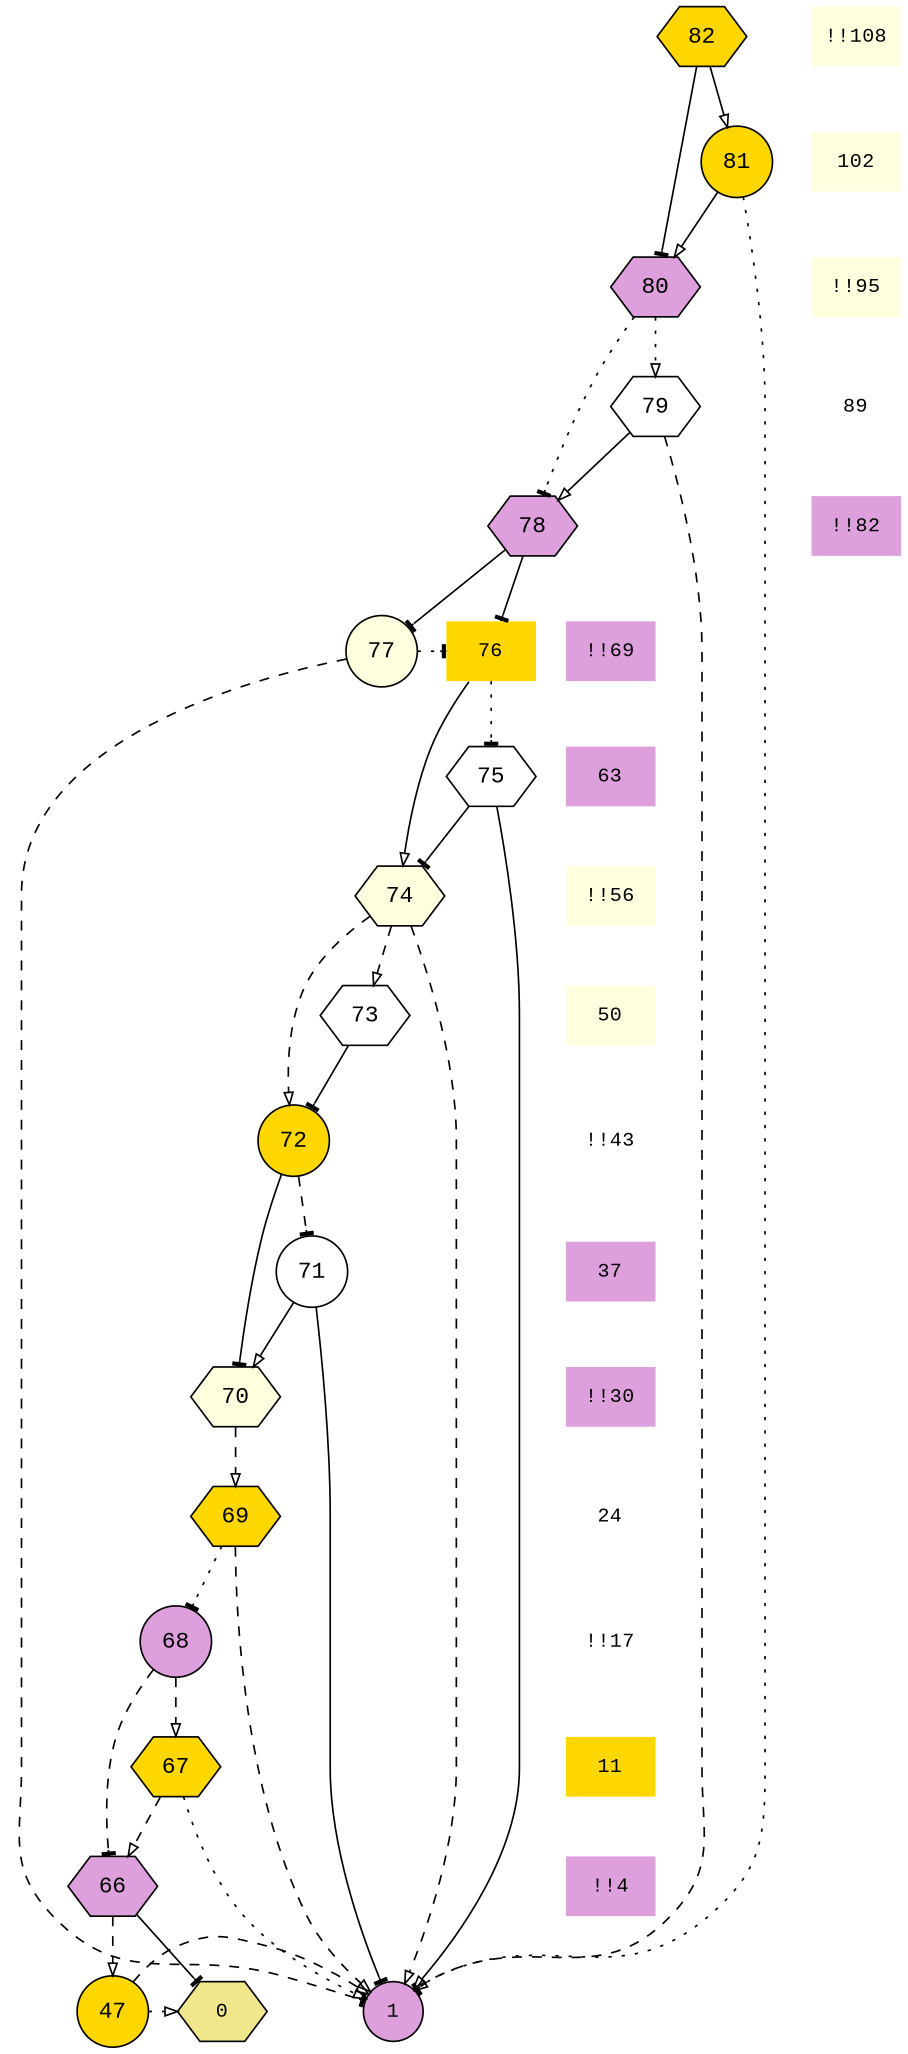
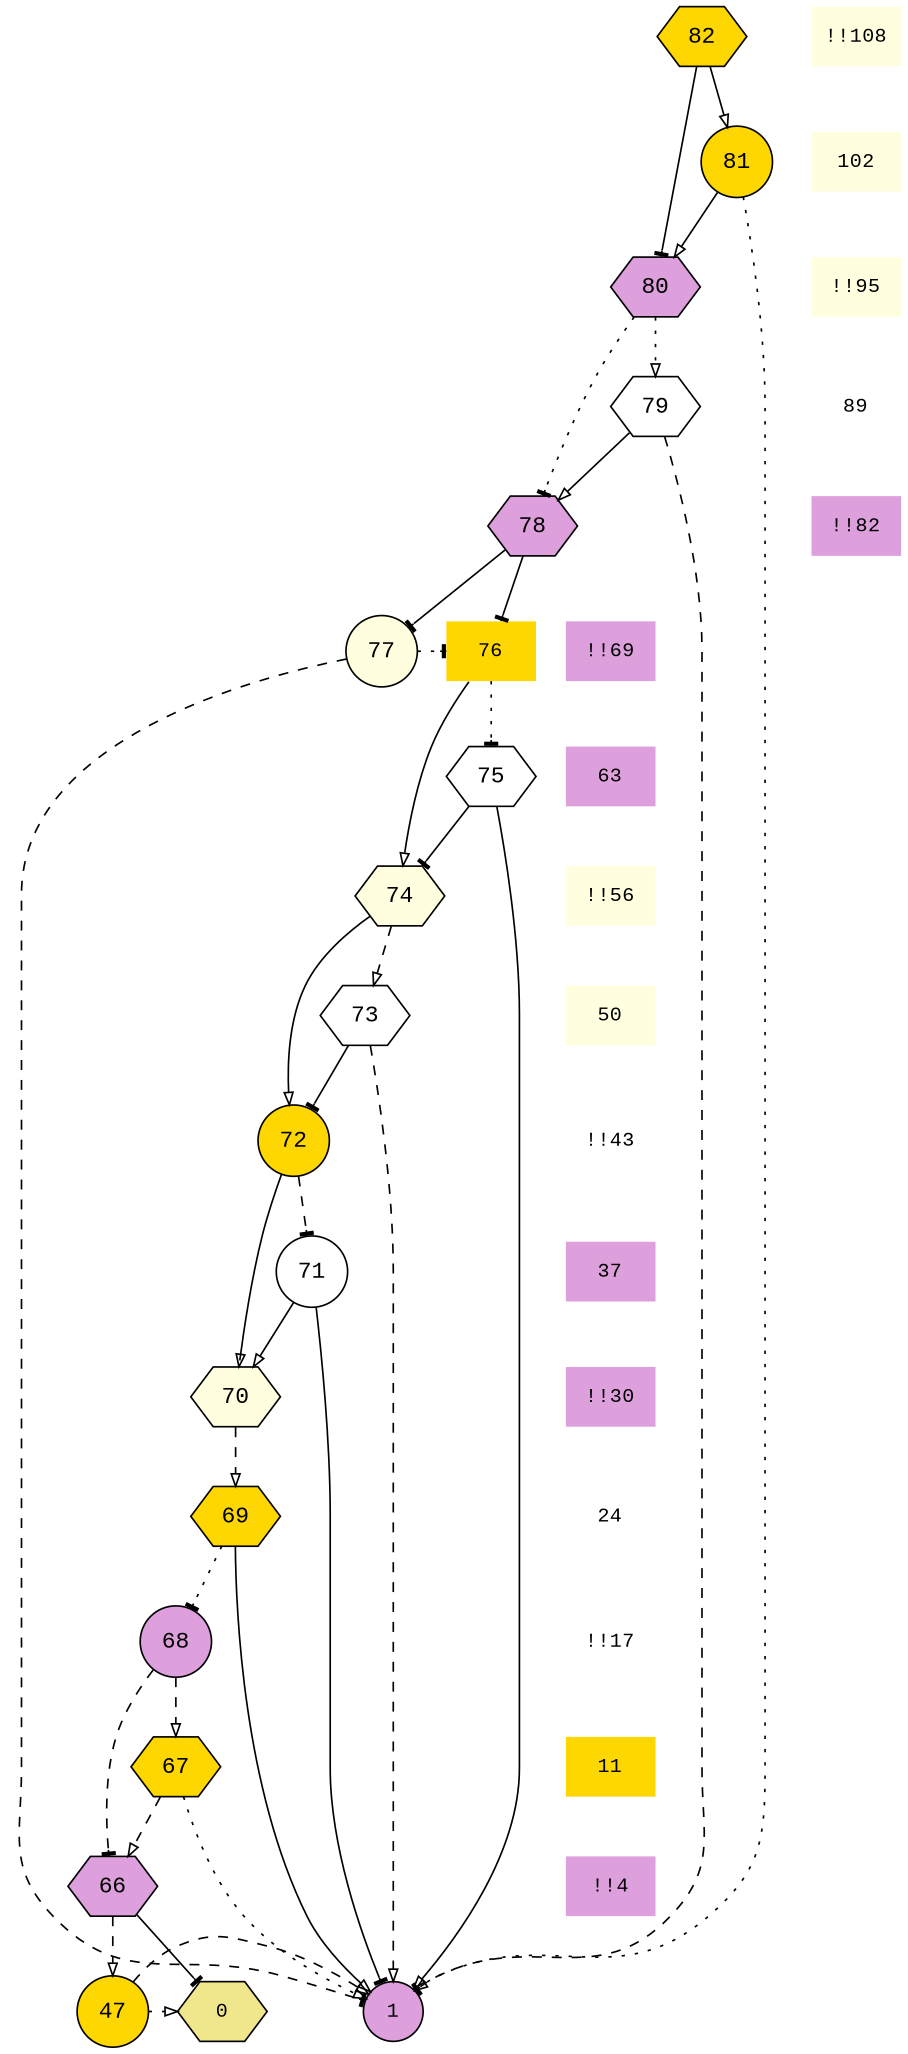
(303, 992) -> (303, 992)
(255, 1266) -> (255, 1266)
(456, 1449) -> (393, 1507)
(261, 1778) -> (261, 1778)
